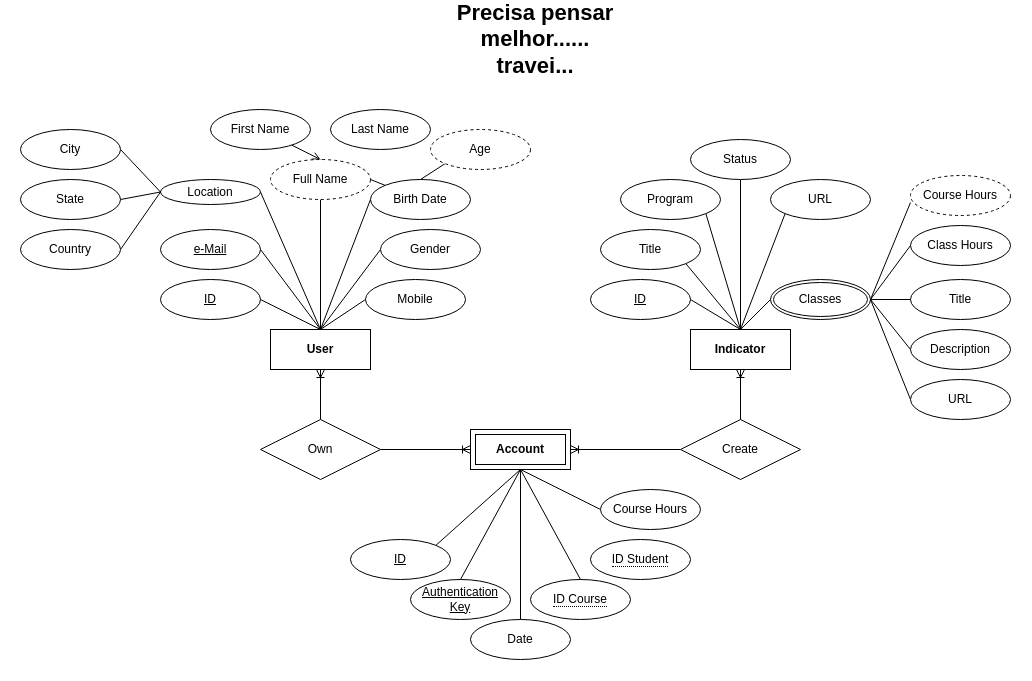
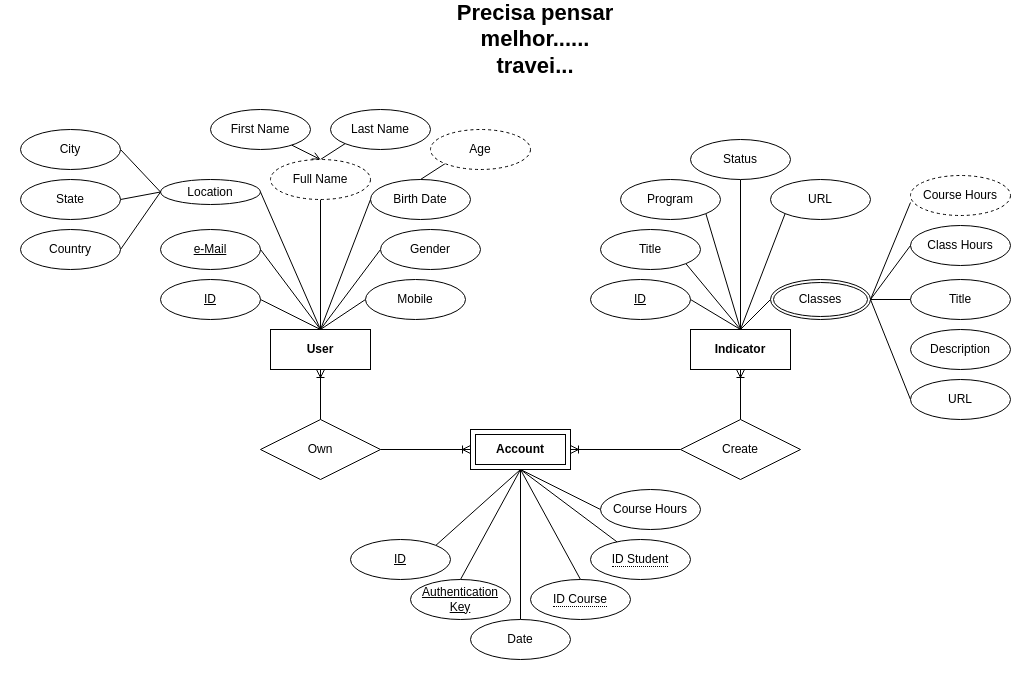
(377, 182) -> (332, 152)
(892, 326) -> none
none -> (571, 507)
